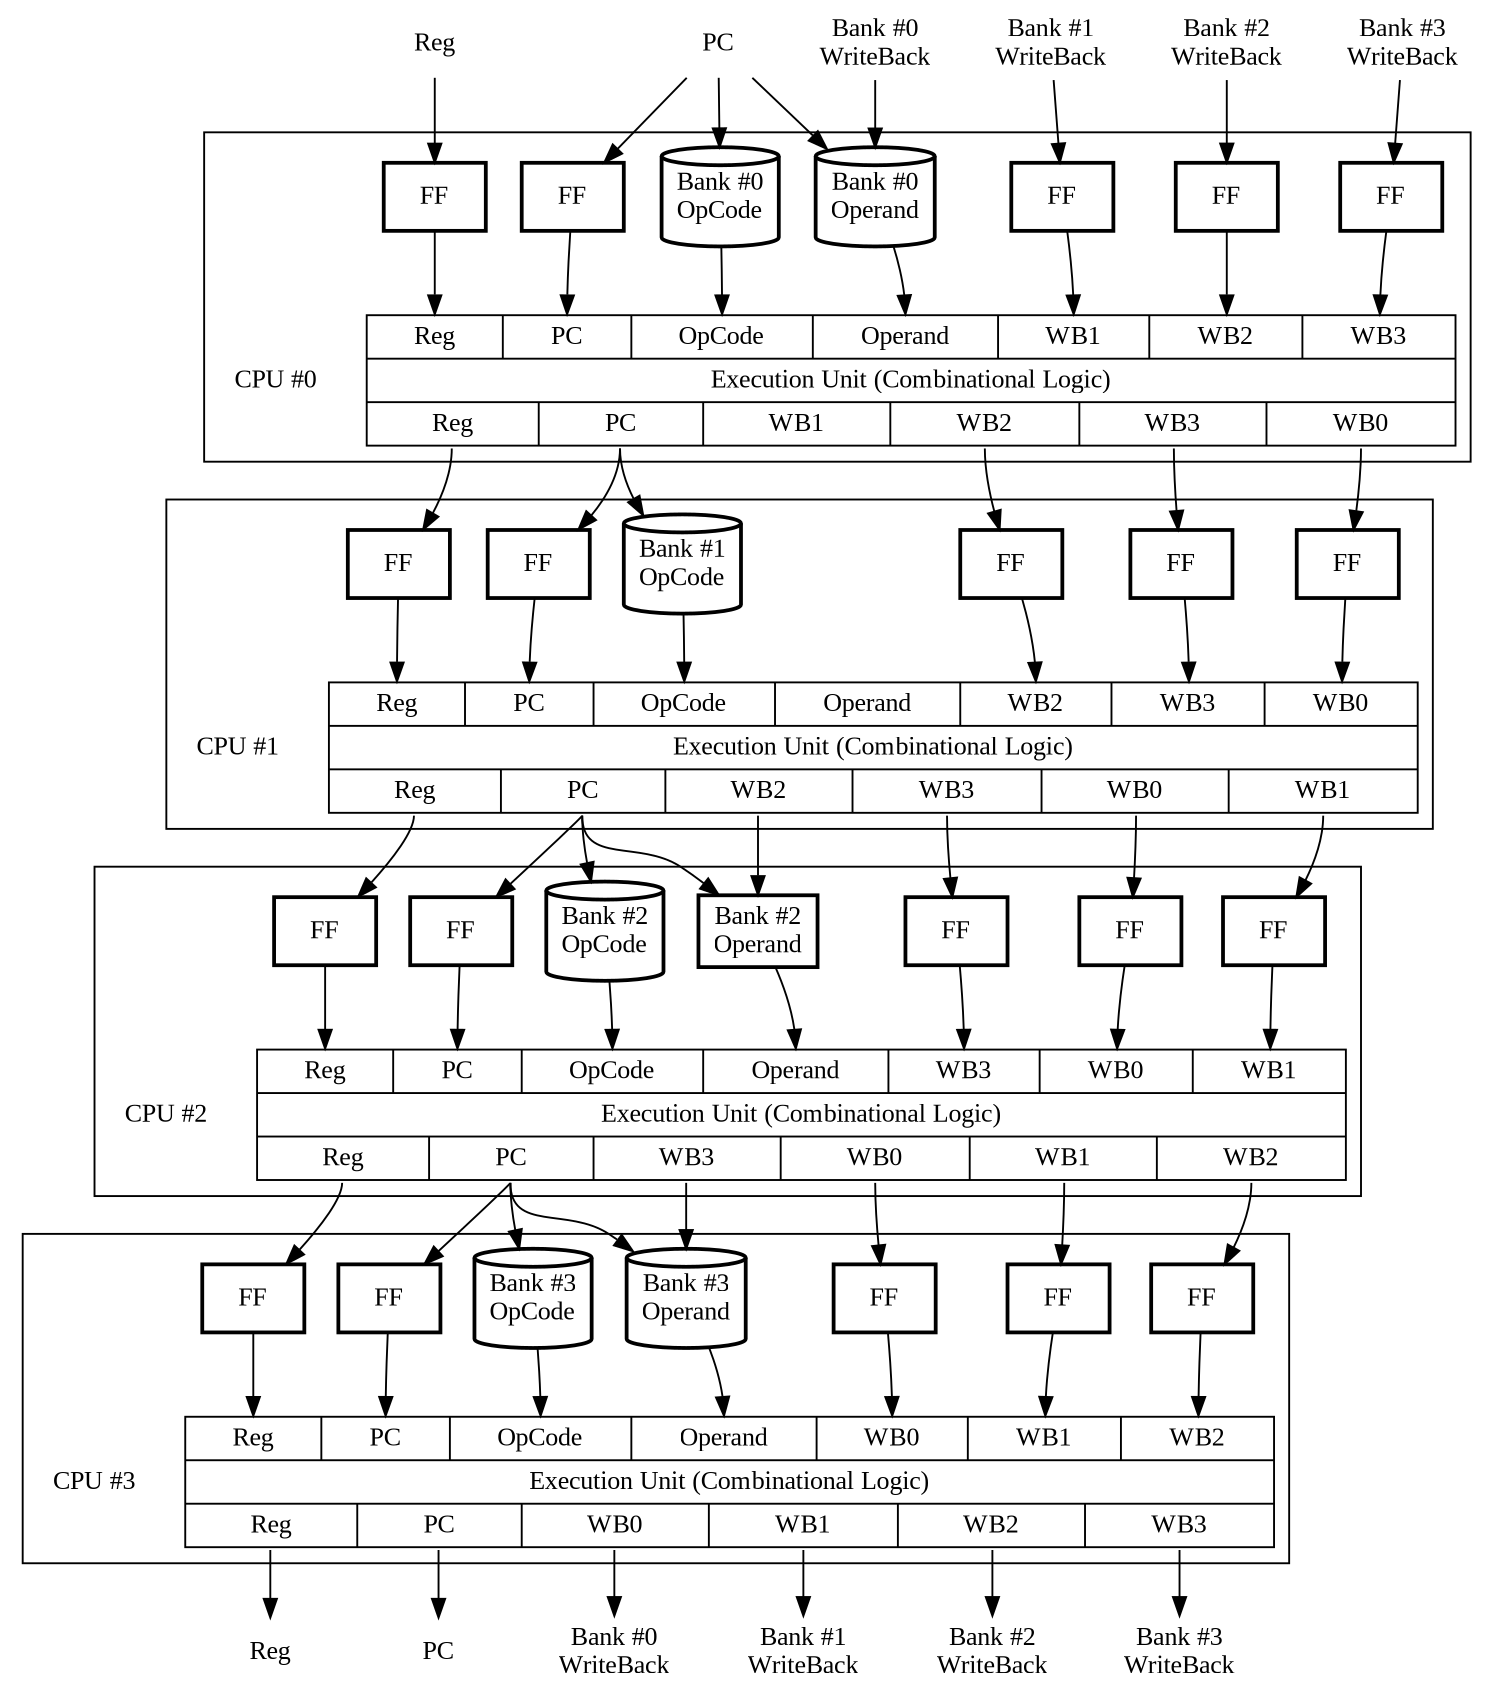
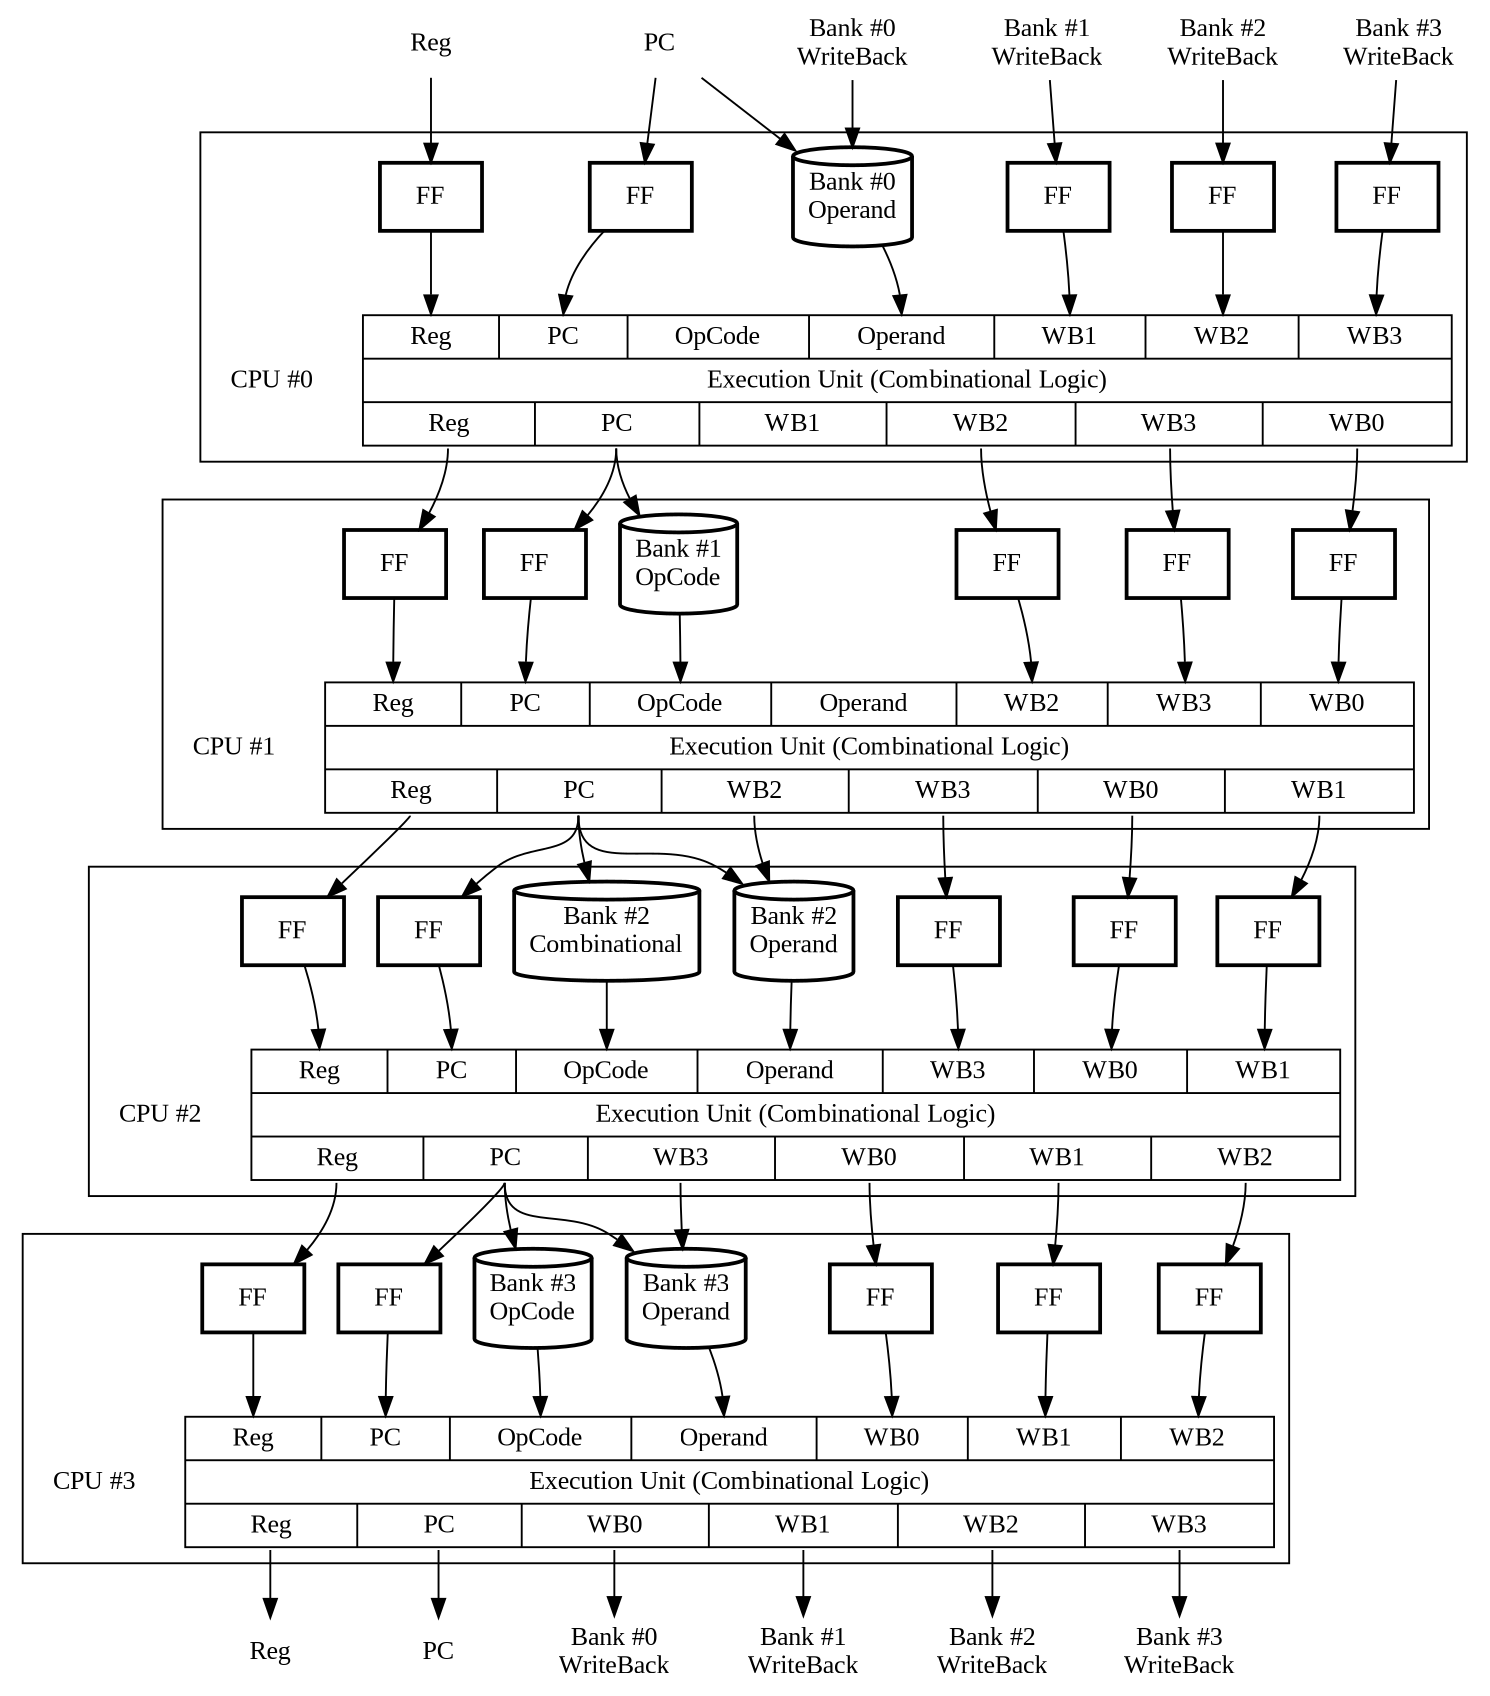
(720, 197) -> none
(605, 931) -> (607, 931)
(758, 931) -> (794, 931)
